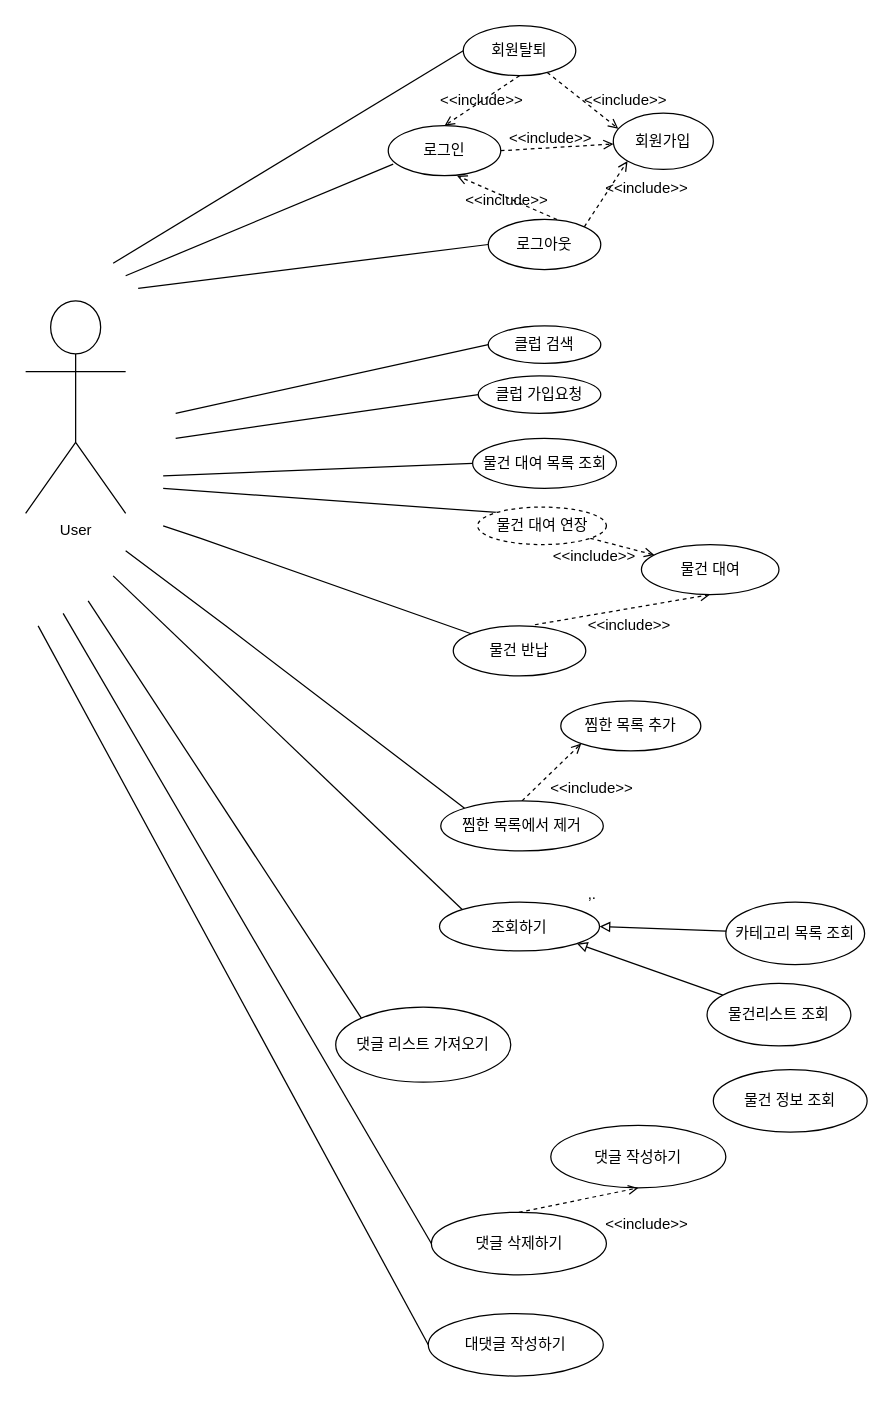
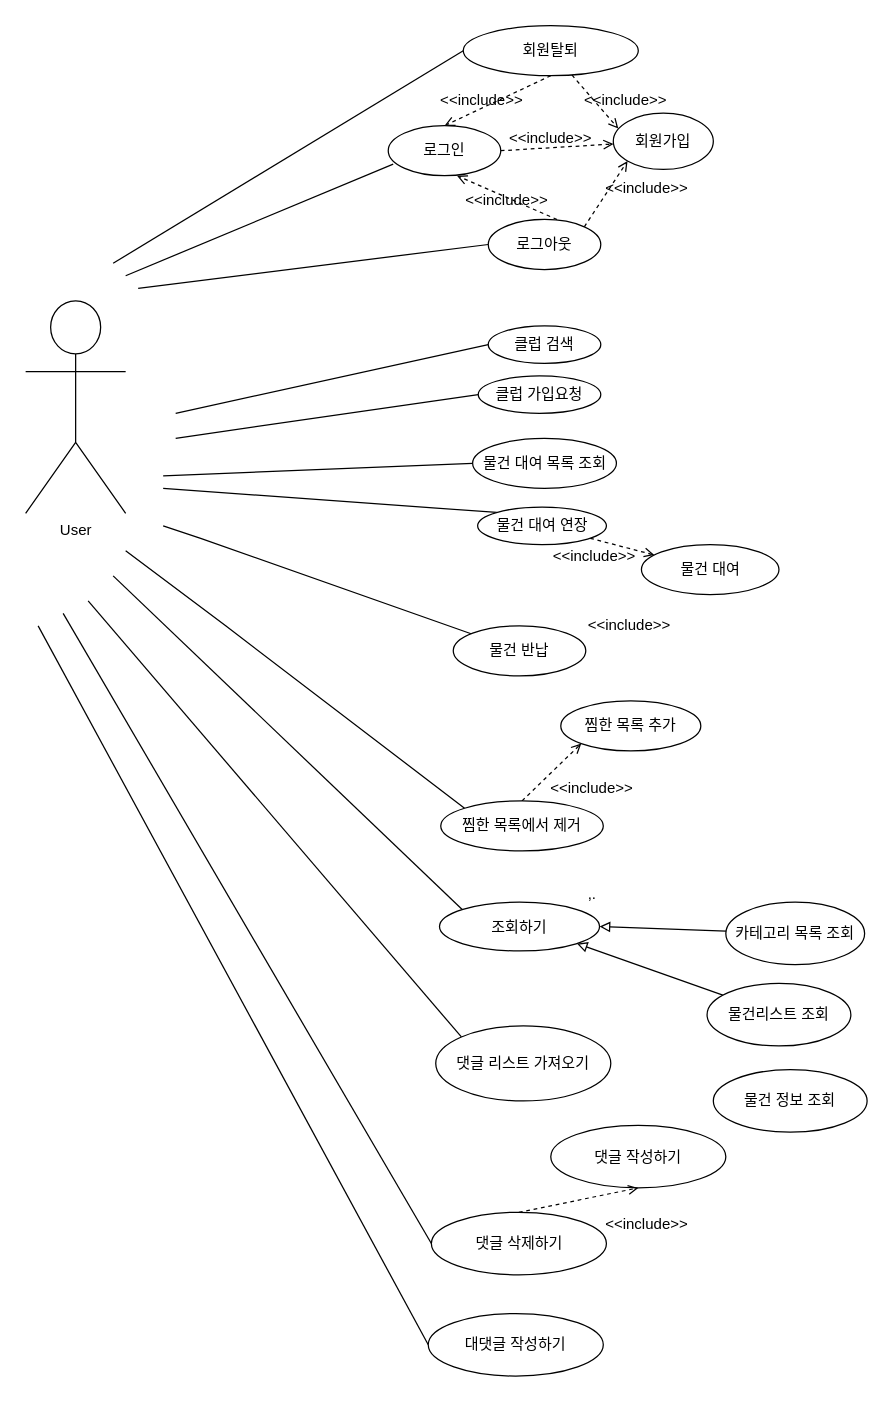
(519, 51) -> (551, 51)
(542, 526) -> (542, 526)
(621, 610) -> none
(423, 1044) -> (523, 1063)
